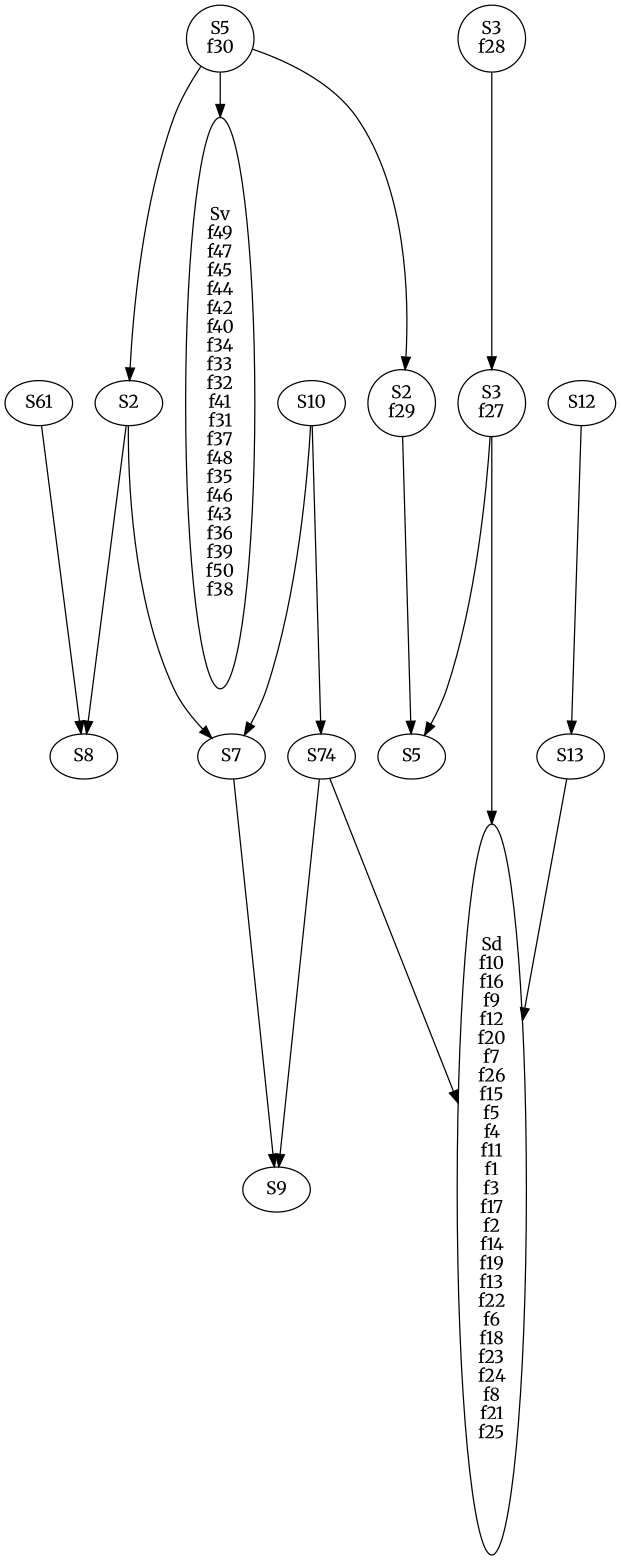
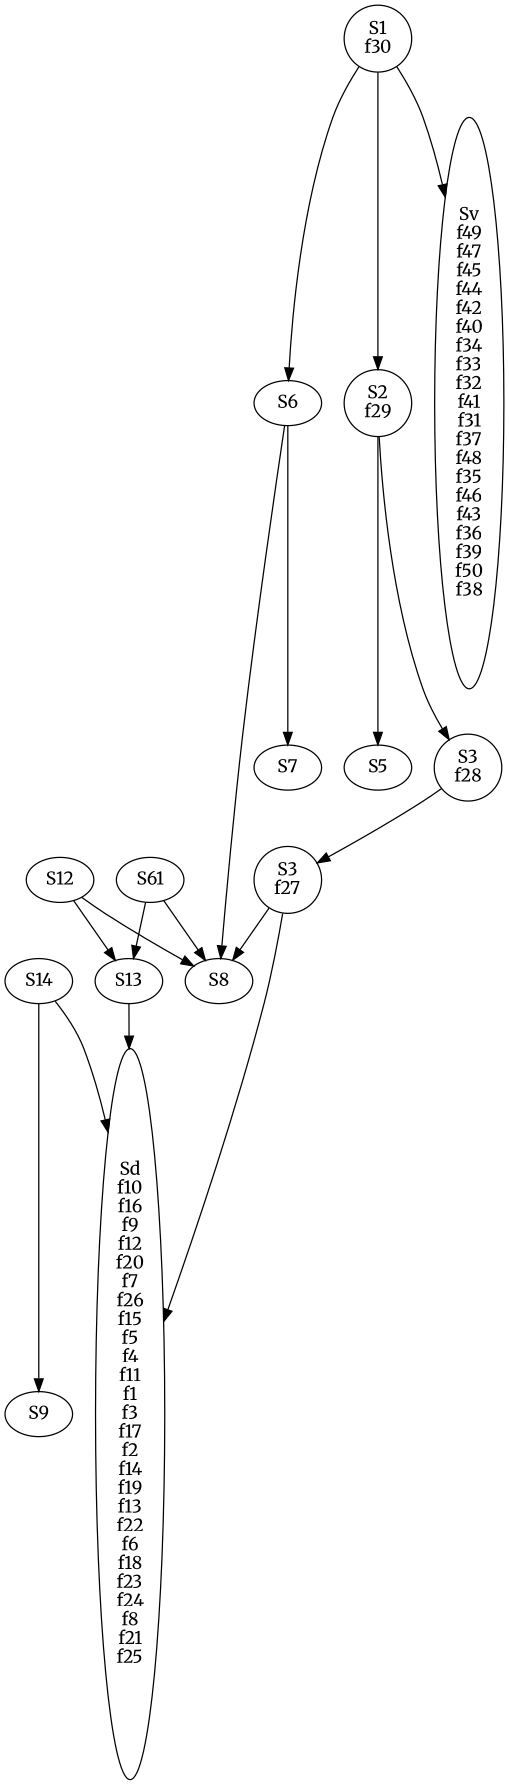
(220, 39) -> (378, 39)
(129, 403) -> (288, 403)
(312, 403) -> none
(473, 583) -> (255, 929)
none -> (396, 586)
(322, 757) -> (39, 981)
none -> (141, 924)
none -> (131, 930)
(253, 967) -> none
